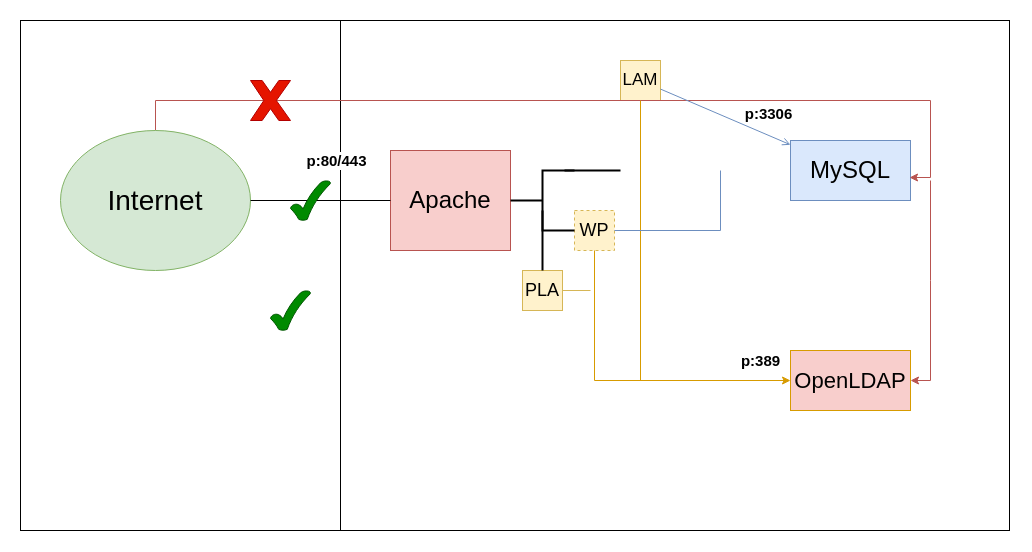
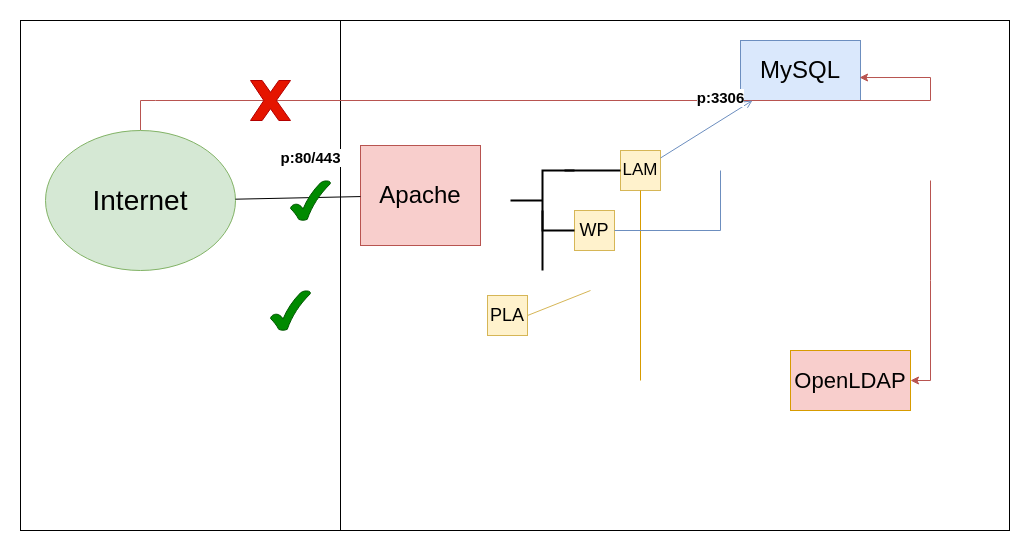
(641, 81) -> (641, 171)
(851, 171) -> (801, 71)
(156, 201) -> (141, 201)
(451, 201) -> (421, 196)
(595, 231) -> (595, 231)
(543, 291) -> (508, 316)
(624, 381) -> none
